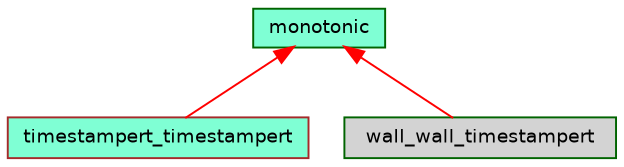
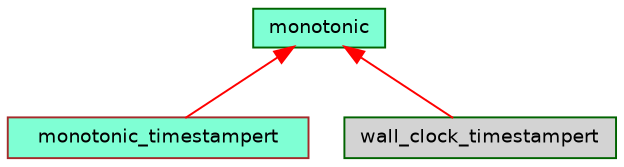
(158, 138) -> (158, 138)
(480, 138) -> (480, 138)
